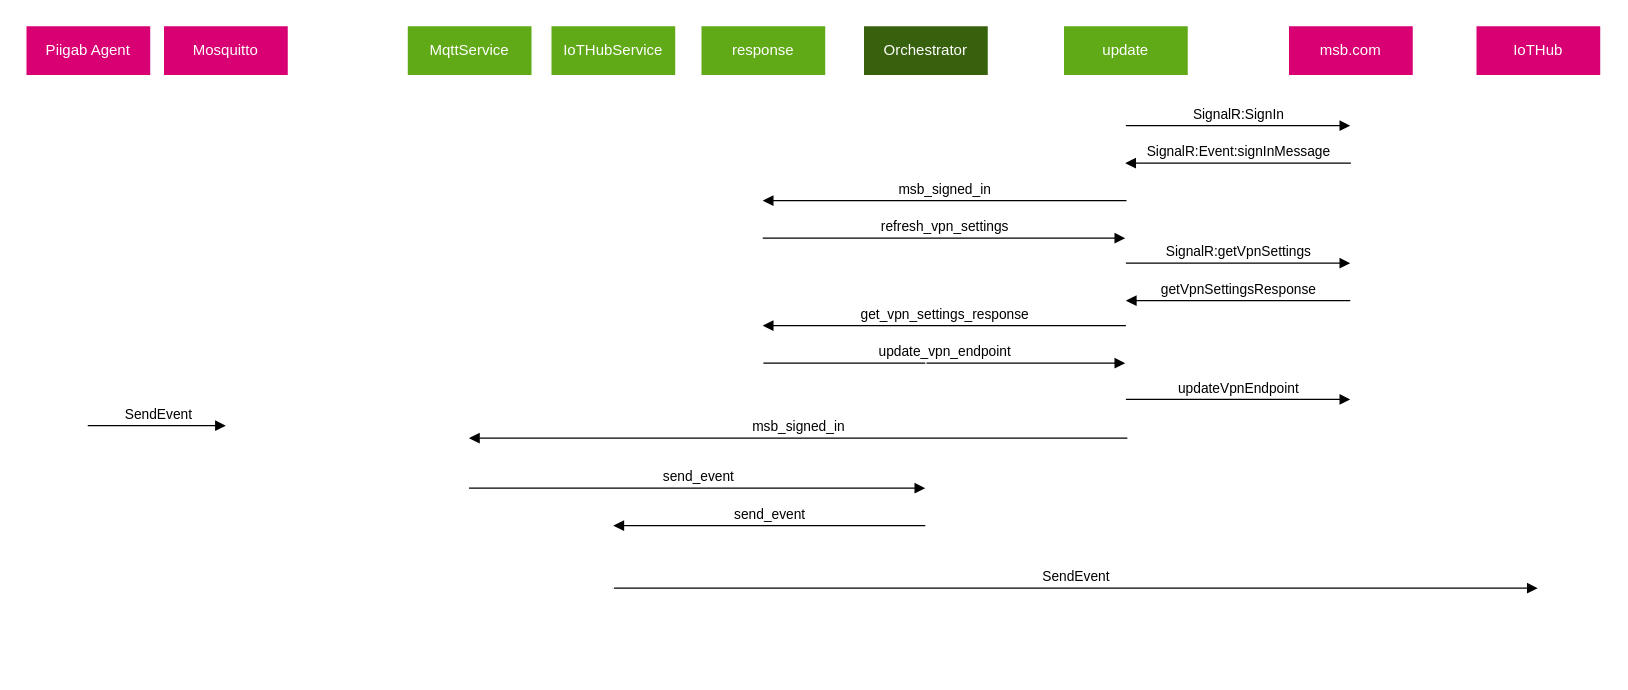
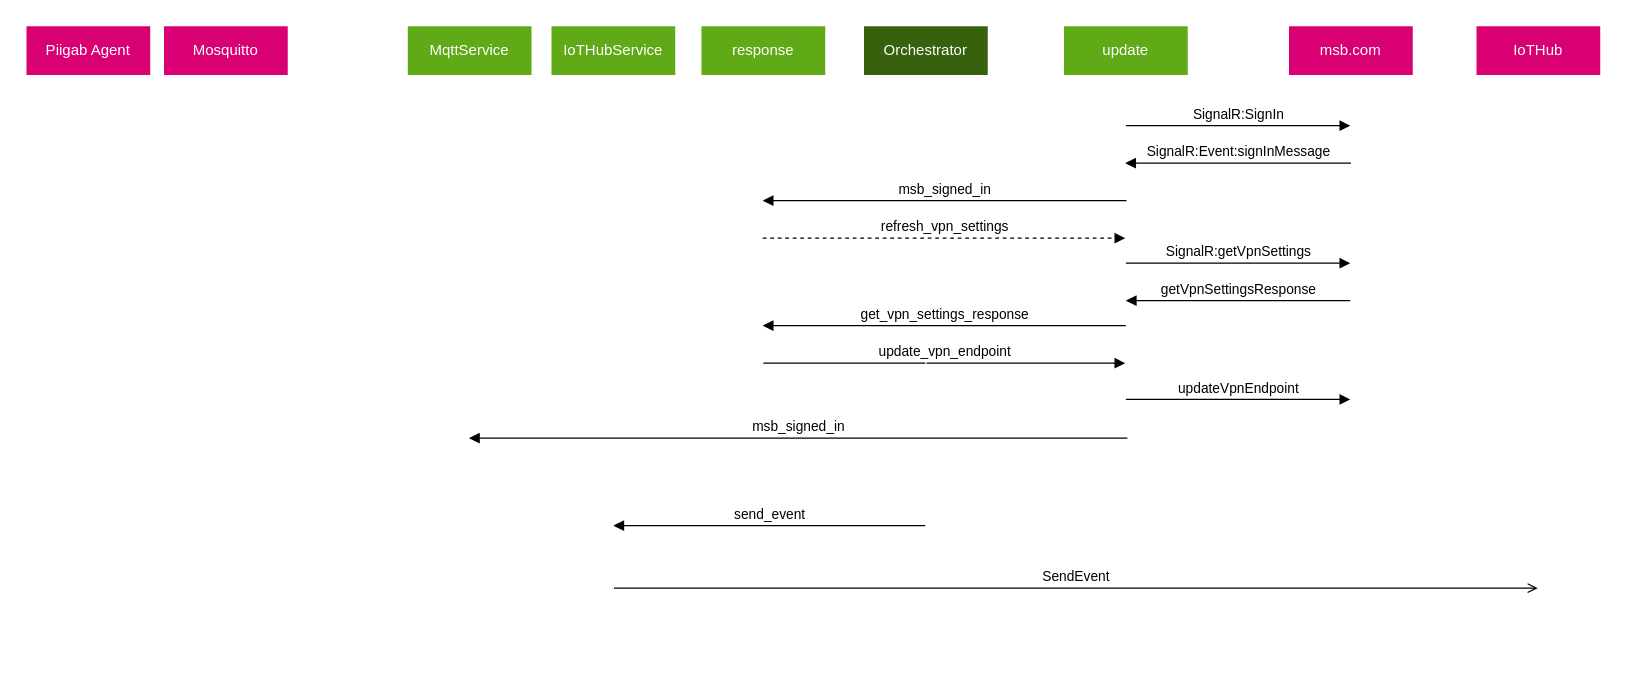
(940, 238) -> (940, 238)
(153, 426) -> none
(693, 488) -> none
(1526, 588) -> (1529, 588)
